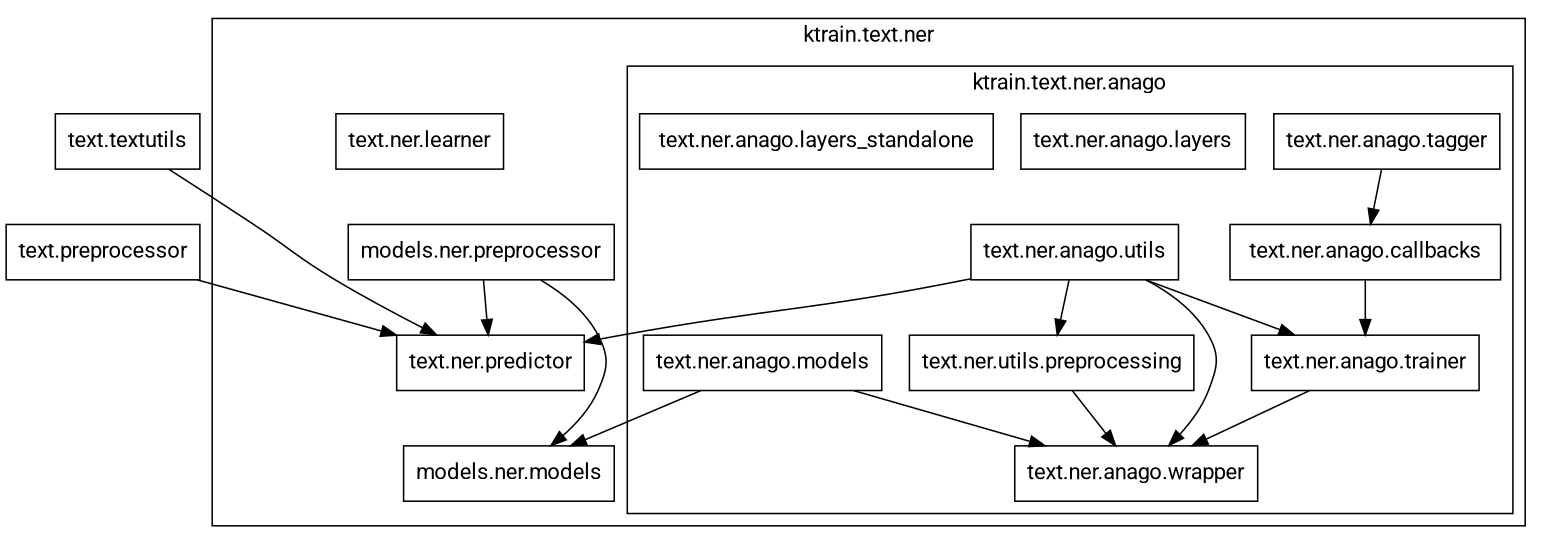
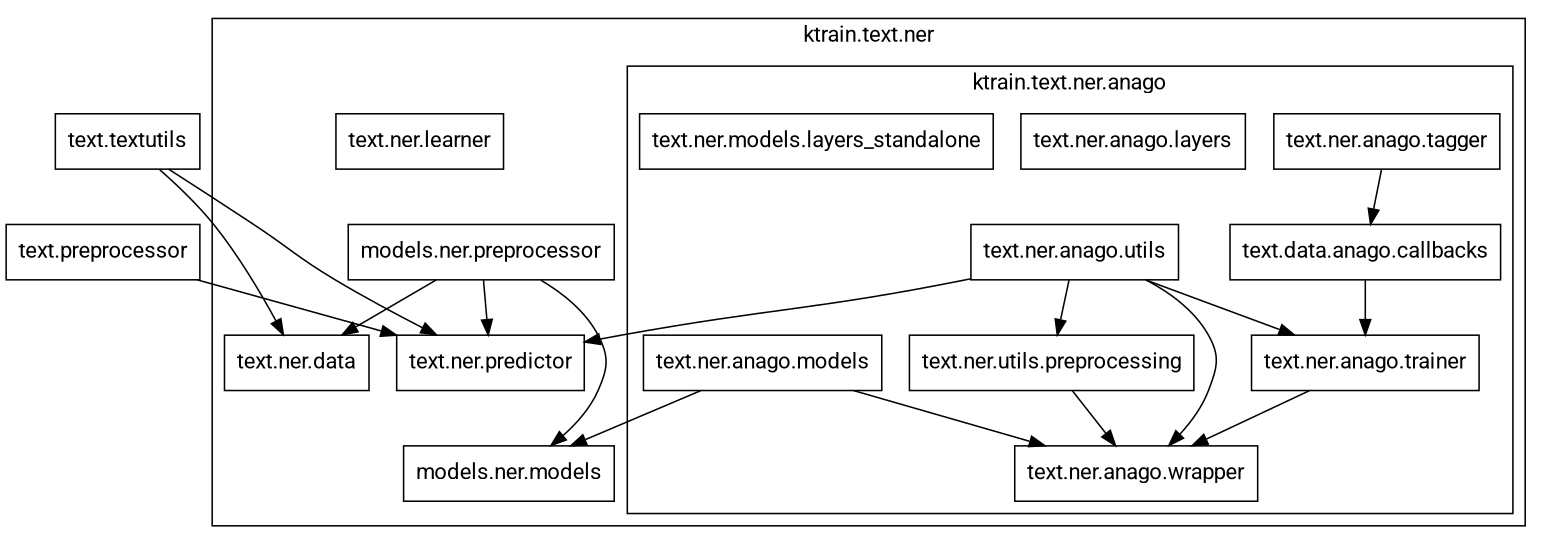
(816, 141) -> (816, 141)
(1365, 252) -> (1365, 252)
none -> (297, 363)
